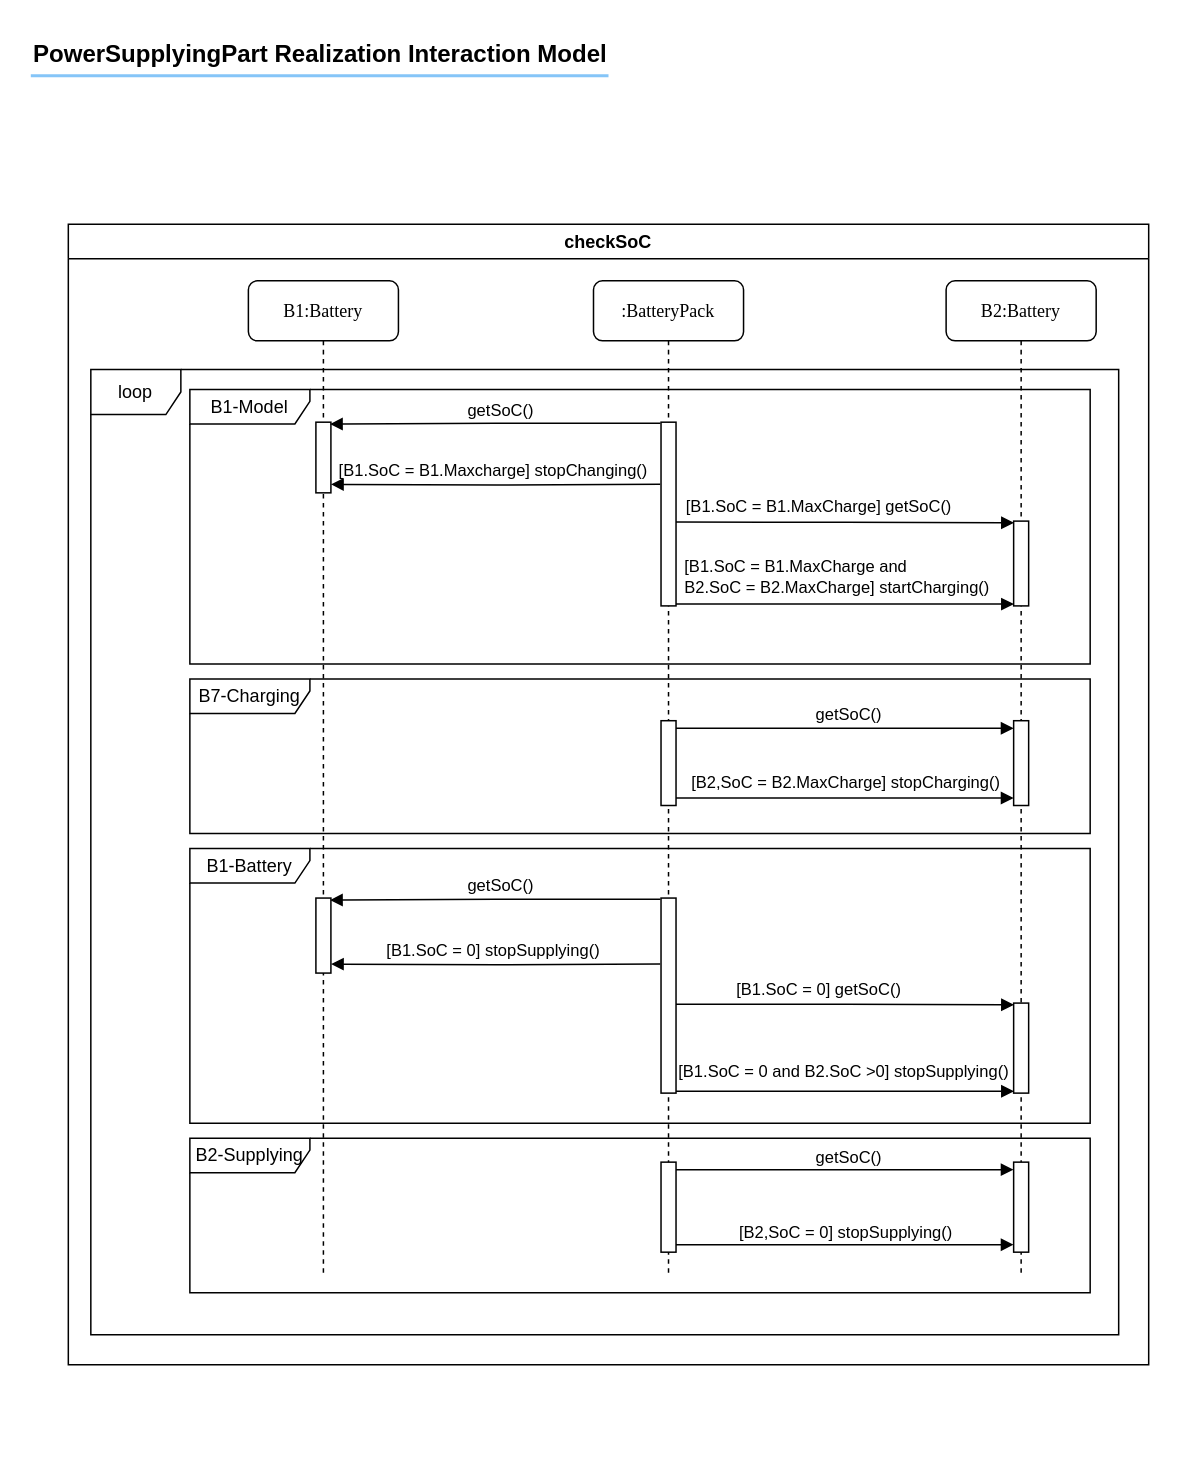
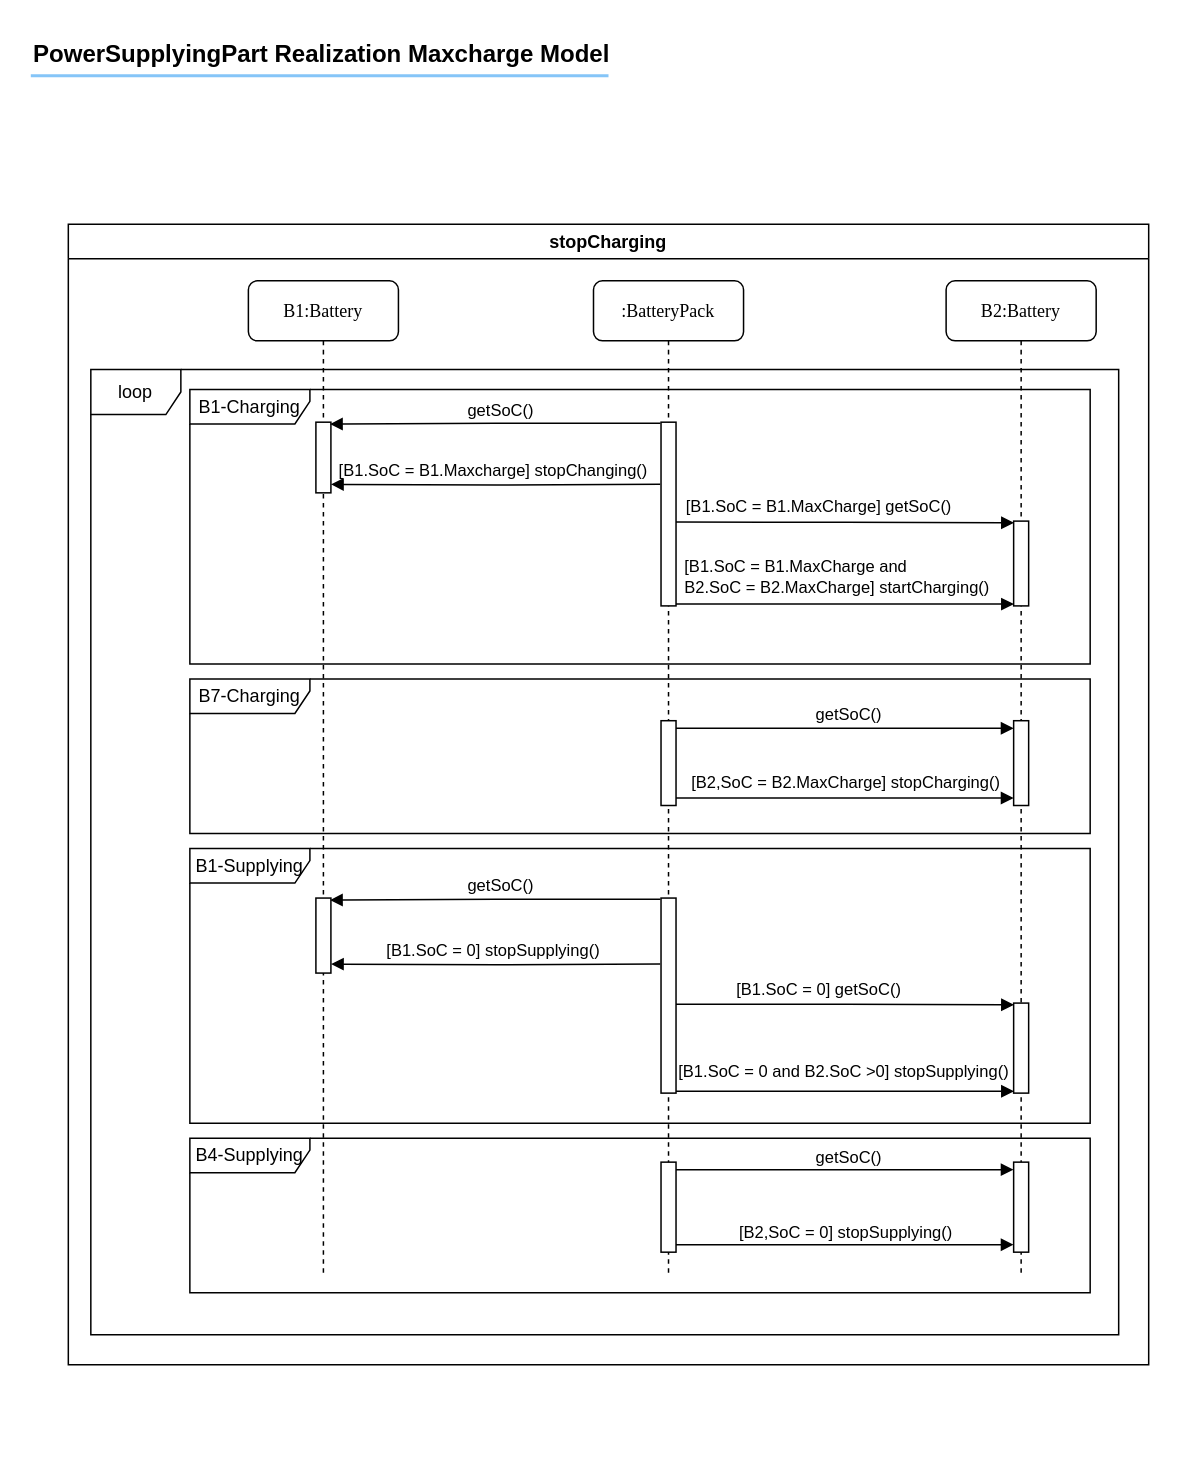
(323, 53) -> (315, 53)
(608, 242) -> (608, 242)
(250, 407) -> (250, 407)
(250, 866) -> (250, 866)
(250, 1156) -> (250, 1156)
